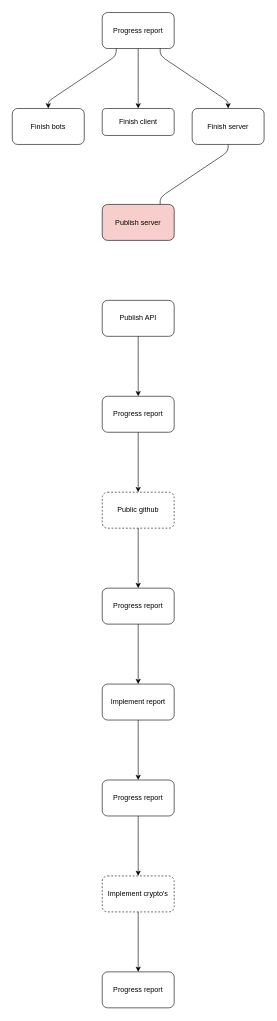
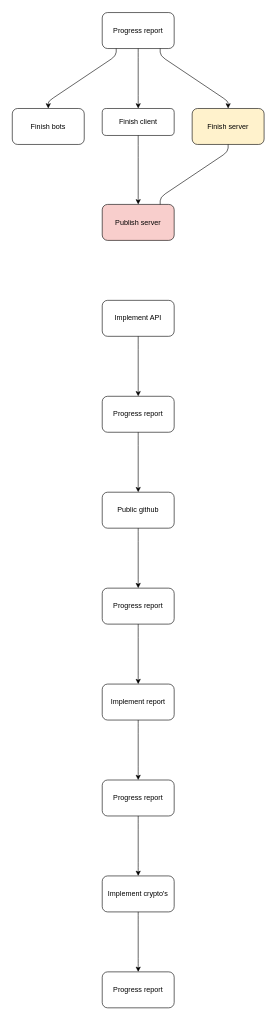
(228, 126) -> (228, 126)
none -> (138, 198)
(138, 318) -> (138, 318)
(138, 510) -> (138, 510)
(138, 894) -> (138, 894)
